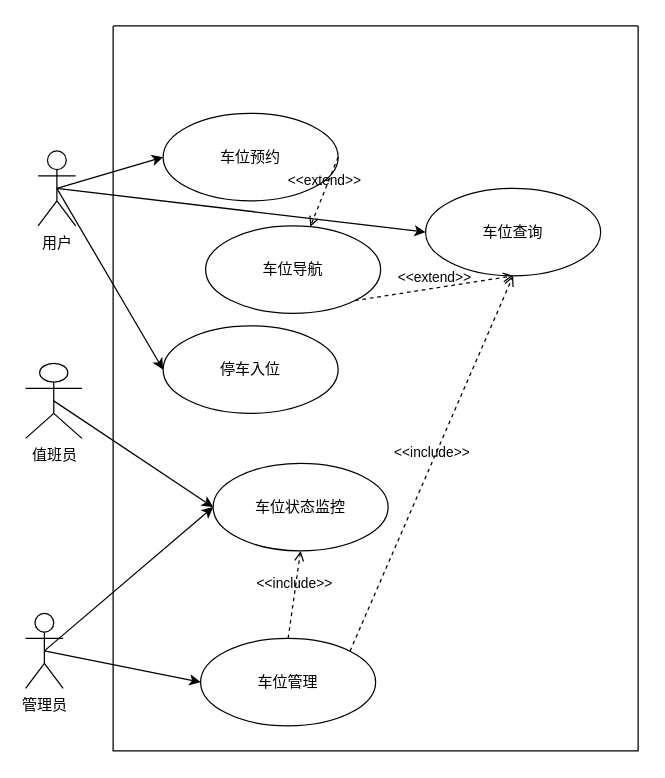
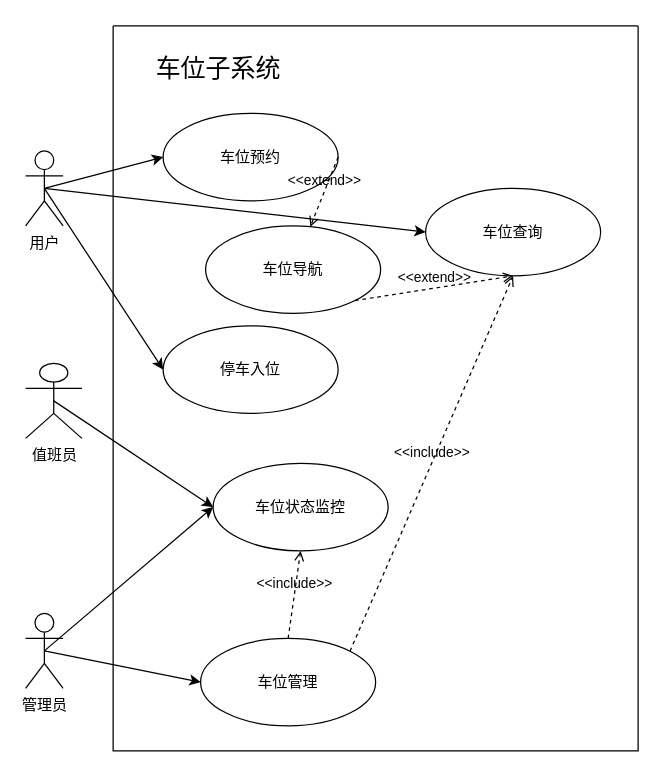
none -> (218, 67)
(57, 188) -> (44, 188)
